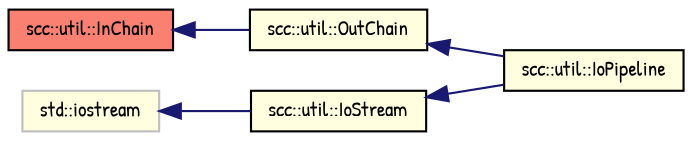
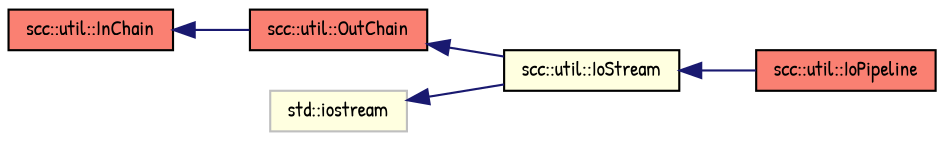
(339, 30) -> (339, 30)
(476, 52) -> (476, 52)
(594, 70) -> (846, 70)
